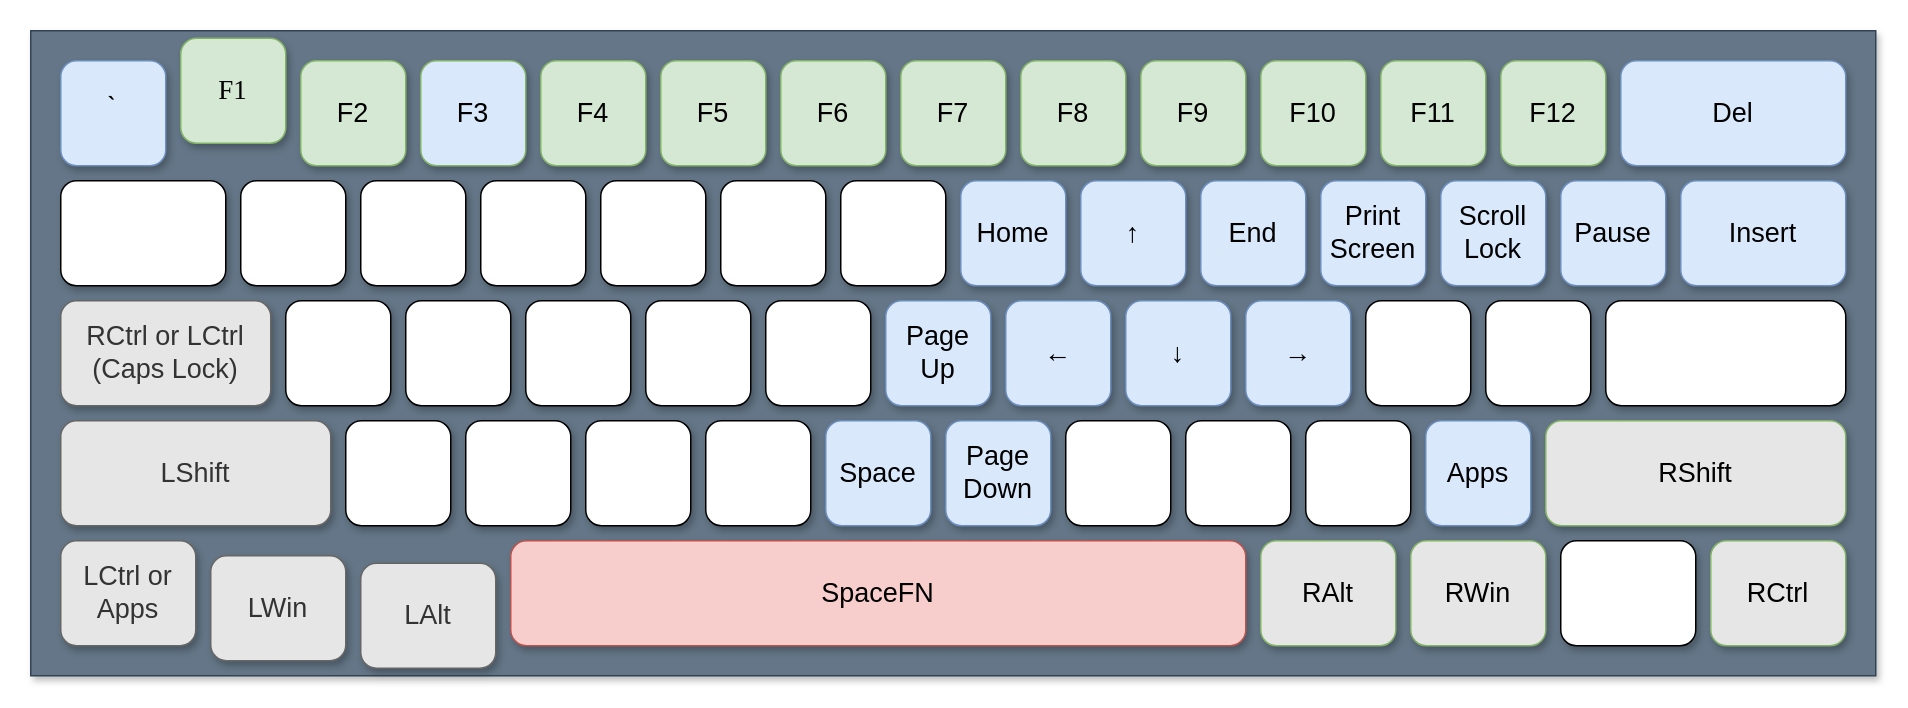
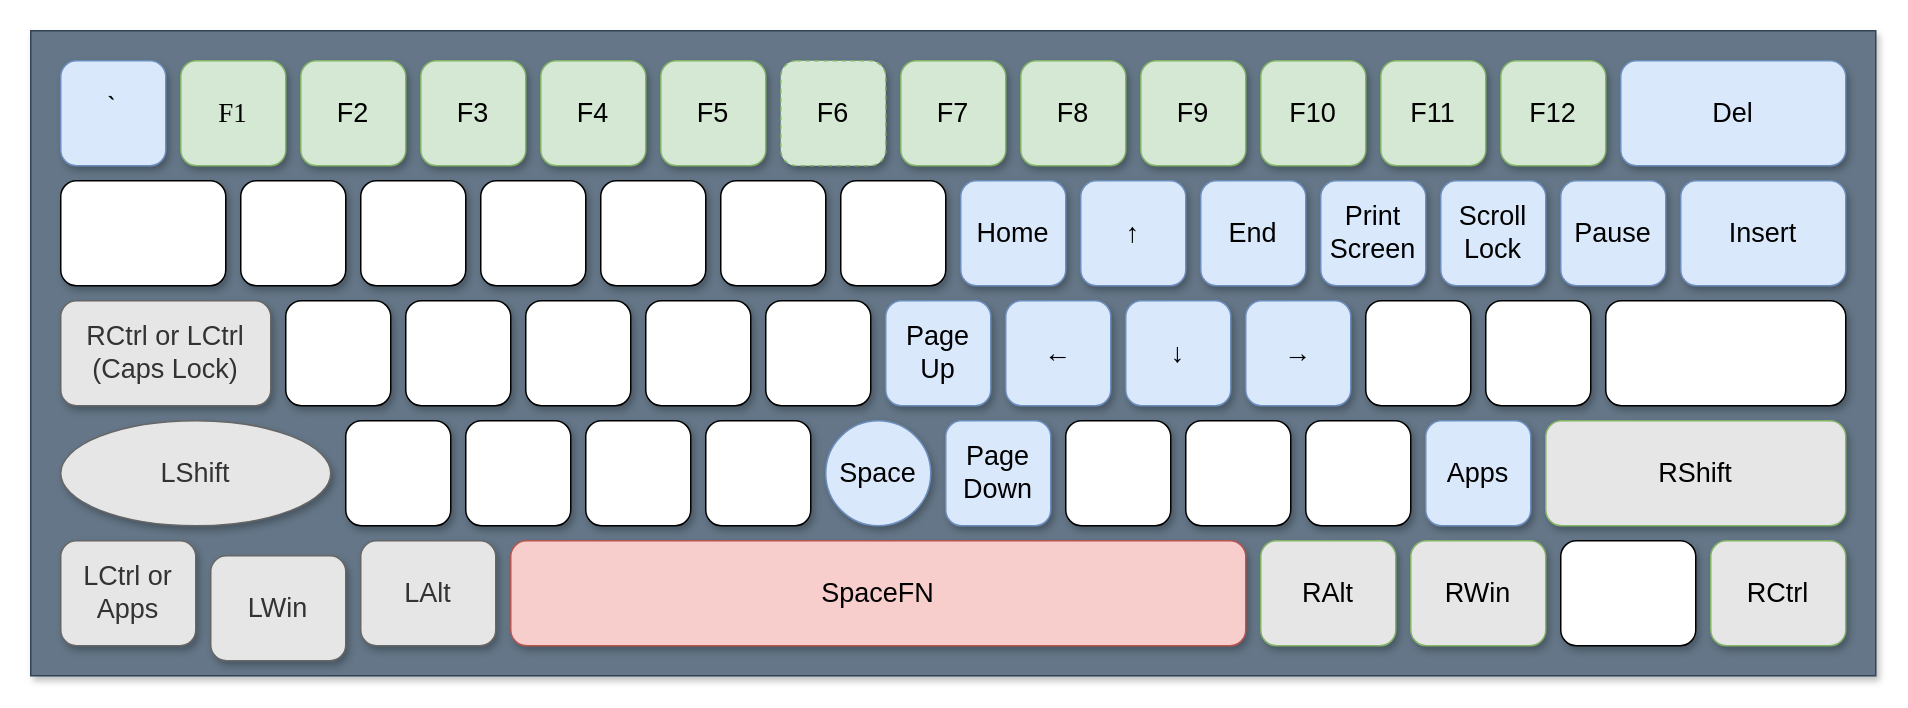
(233, 91) -> (233, 113)
(473, 113) -> (473, 113)
(833, 113) -> (833, 113)
(196, 473) -> (196, 473)
(878, 473) -> (878, 473)
(428, 616) -> (428, 593)
